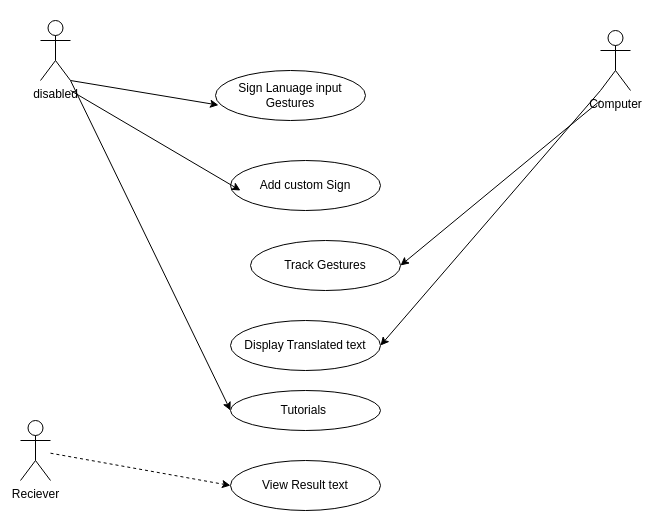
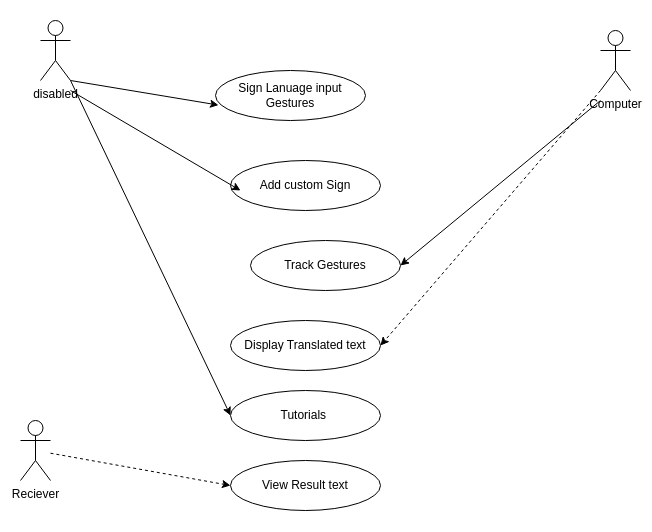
(476, 235) -> (476, 235)
(306, 411) -> (306, 416)
